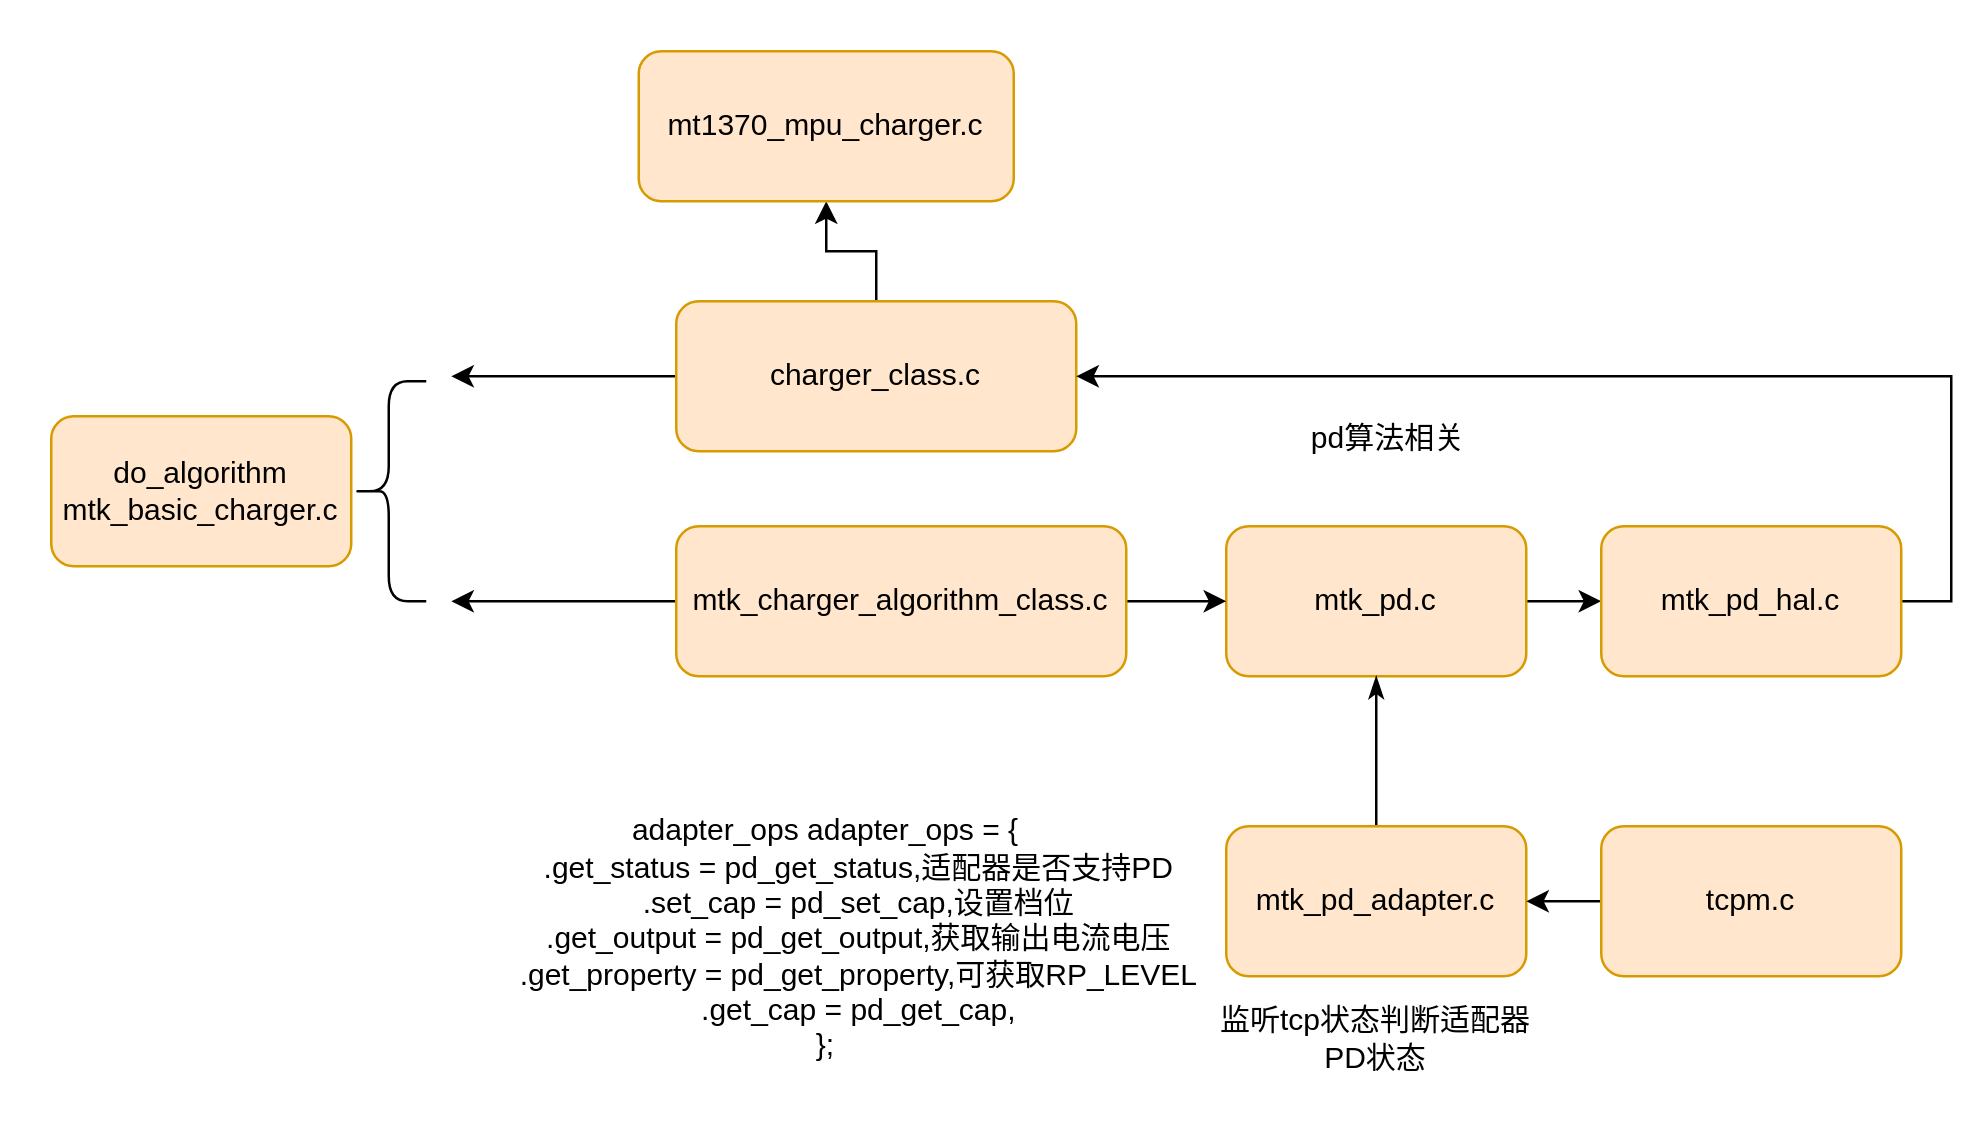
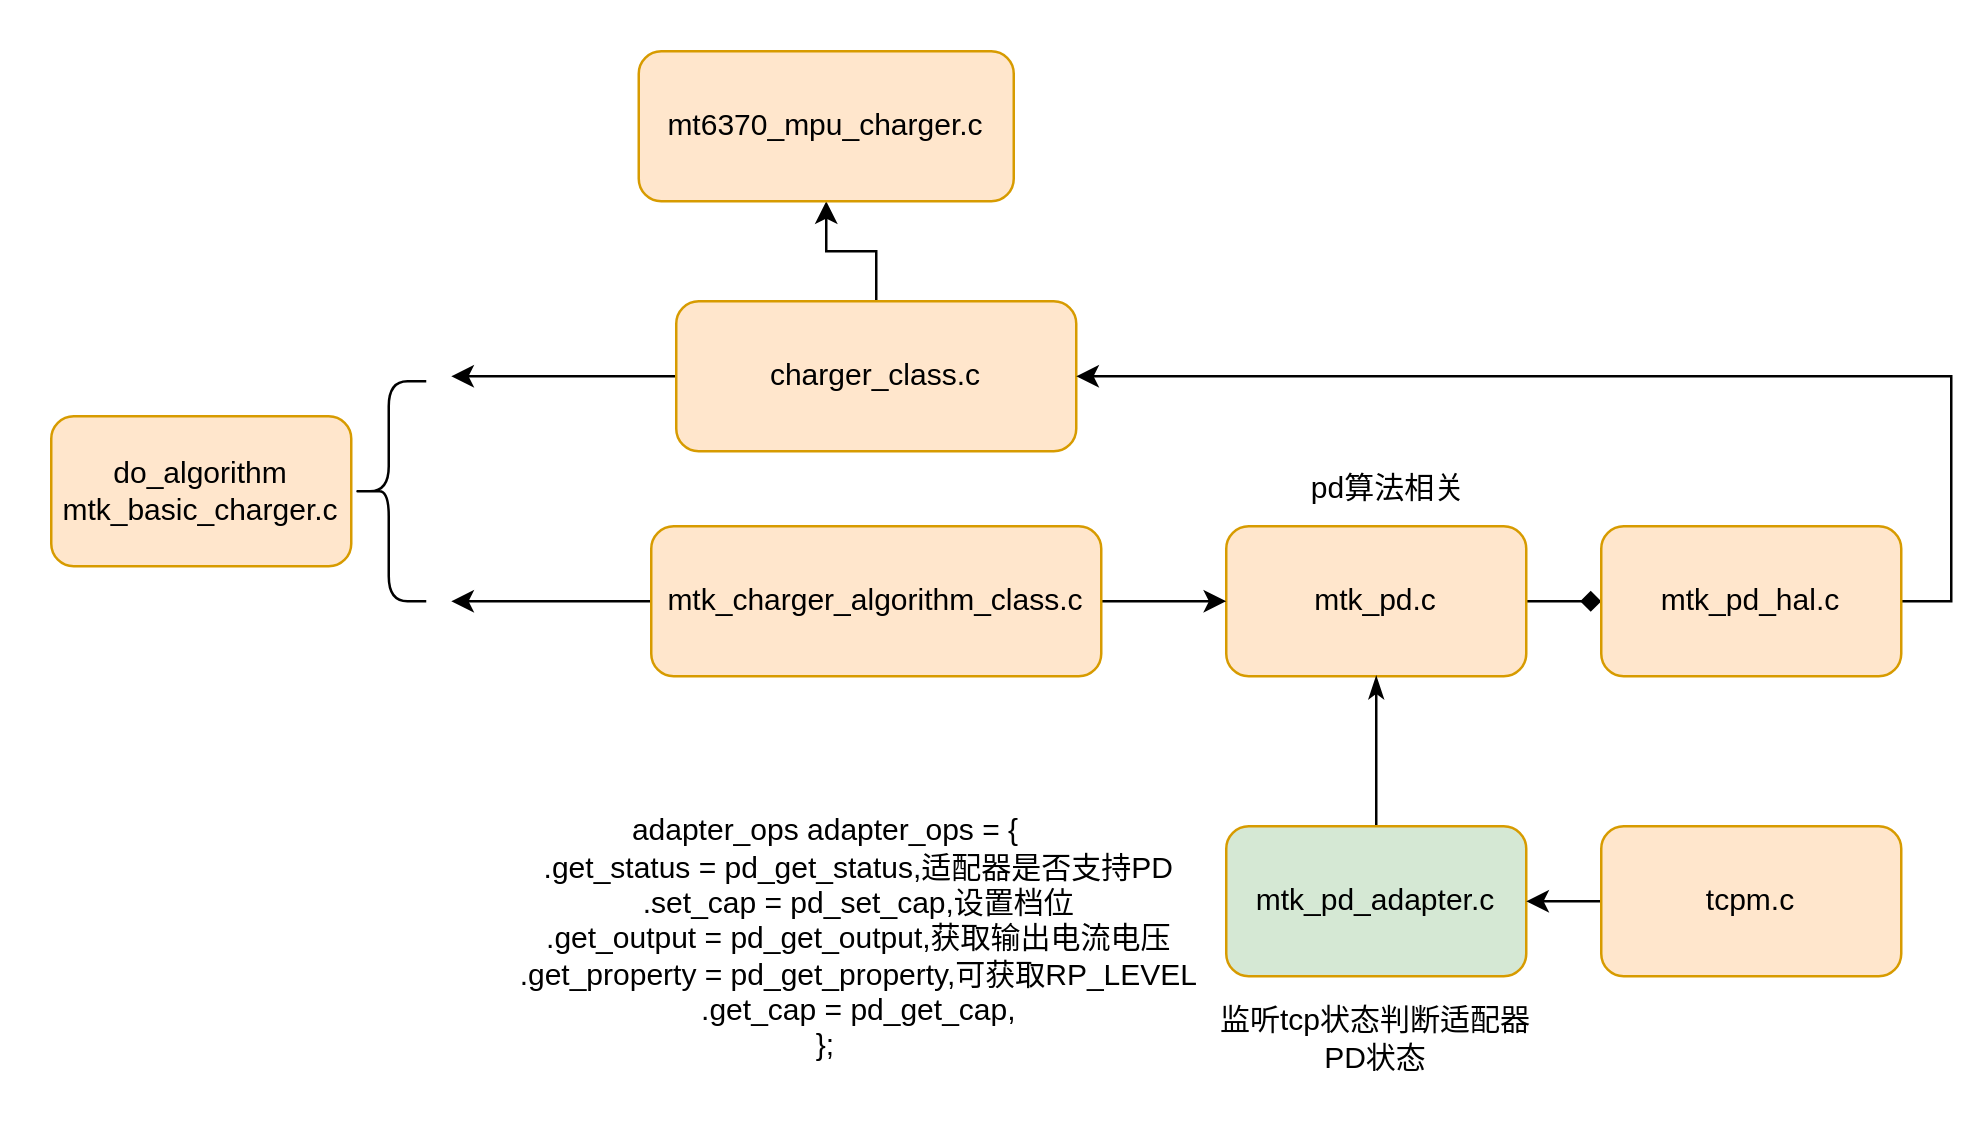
(826, 126) -> (826, 126)
(1389, 439) -> (1389, 489)
(901, 601) -> (876, 601)
(1582, 601) -> (1581, 601)
(1376, 901) -> (1376, 901)
